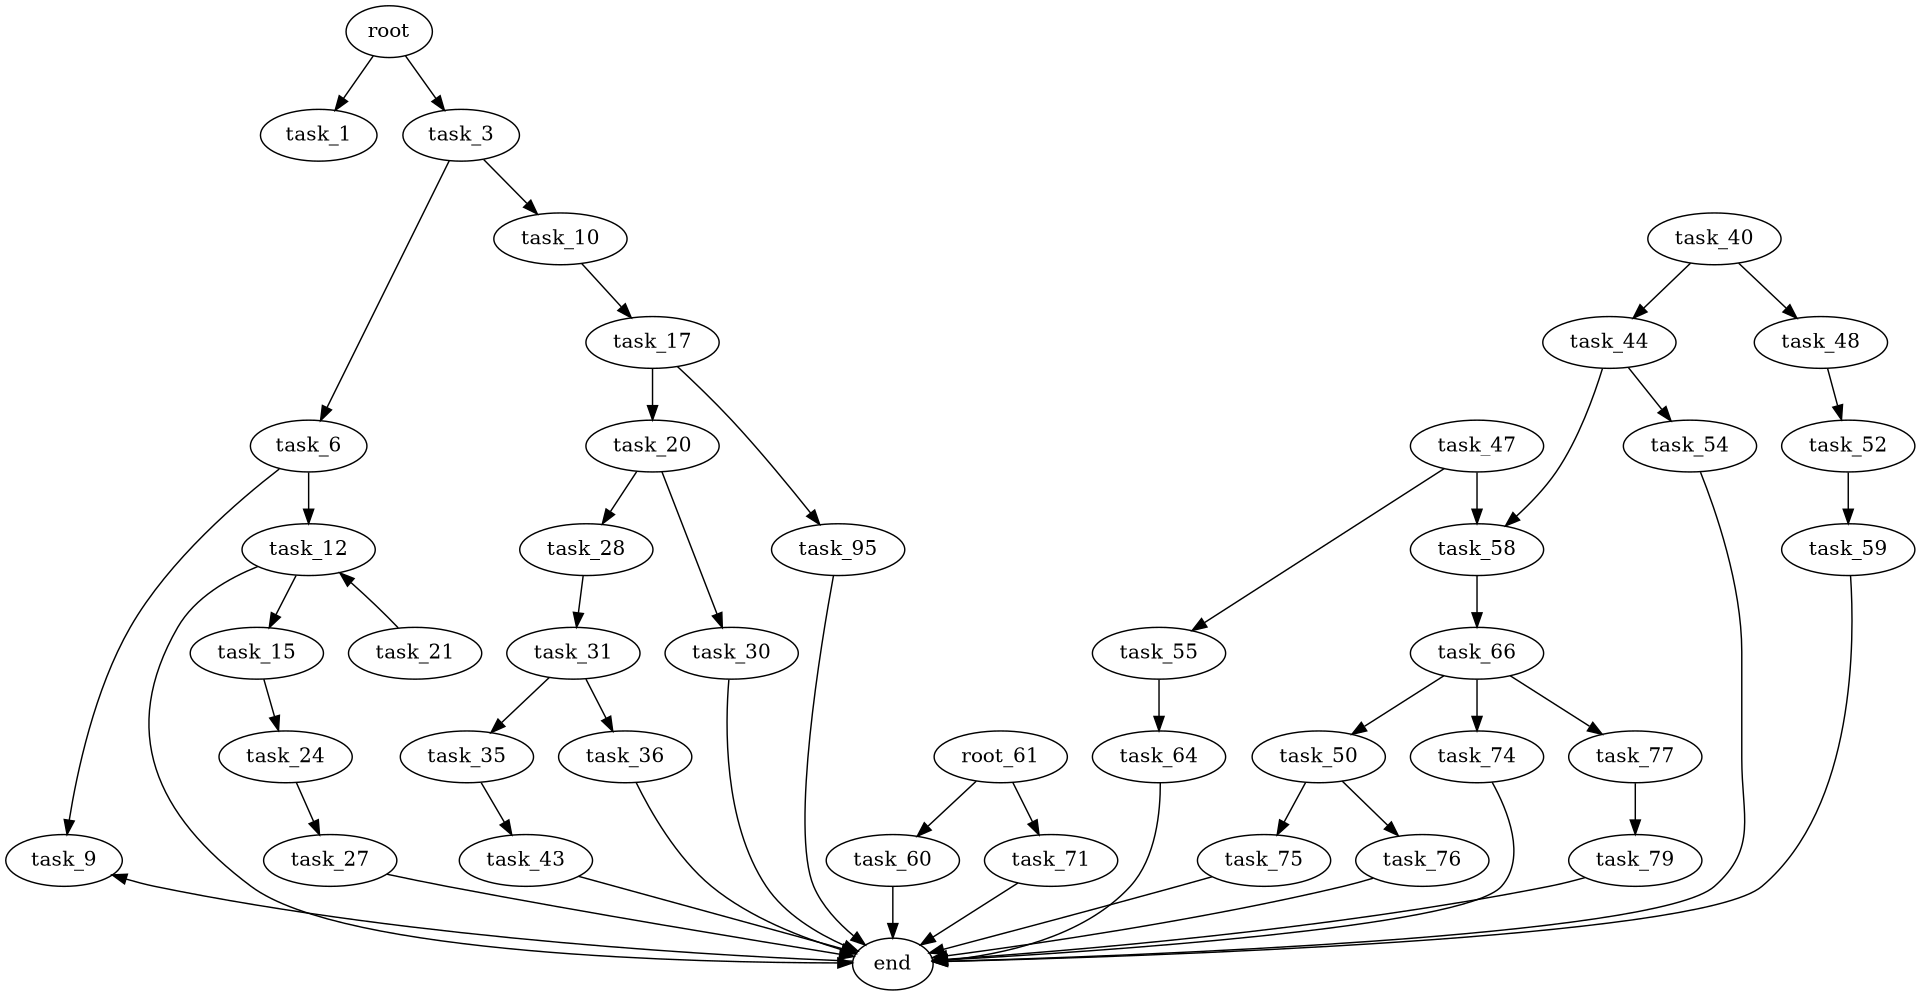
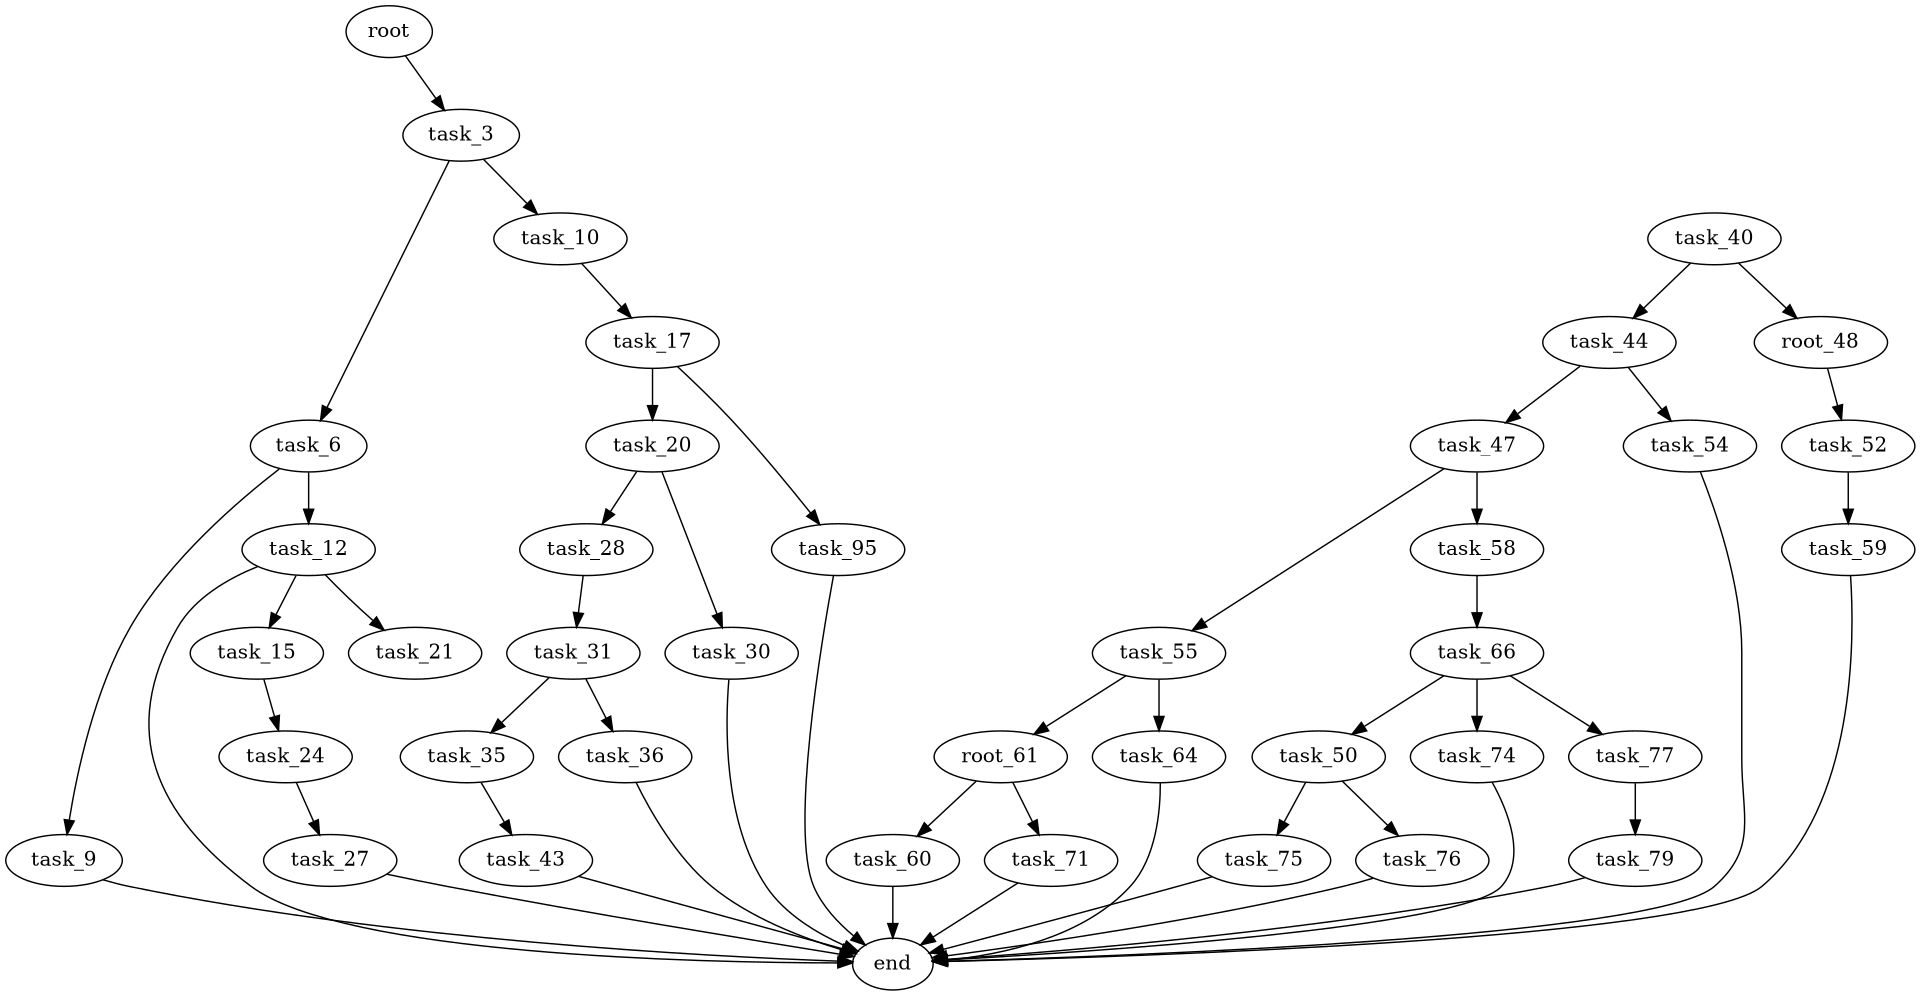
(319, 135) -> none
(1821, 342) -> (1821, 342)
(1570, 449) -> (1549, 390)
(375, 605) -> (349, 598)
none -> (1086, 701)
(487, 935) -> (524, 941)
